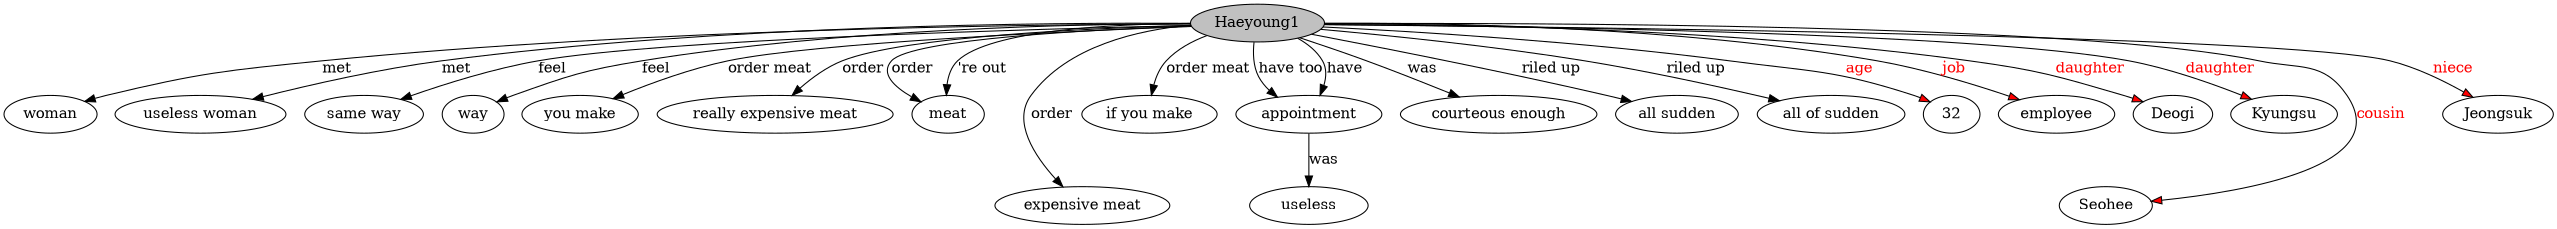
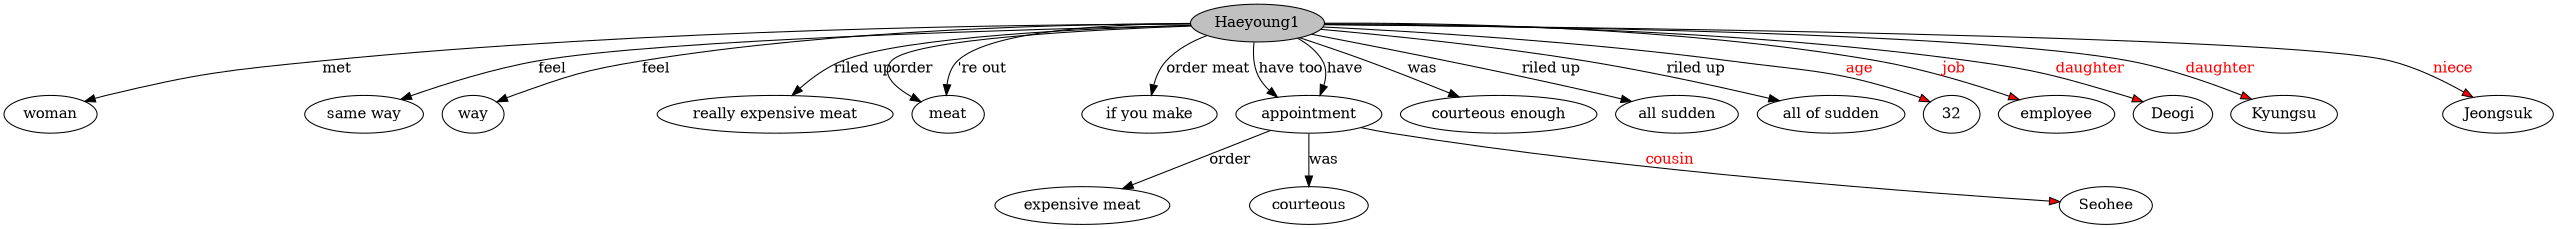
(2190, 51) -> (1704, 173)
(1062, 66) -> (1201, 158)
(863, 69) -> (863, 69)
(200, 114) -> none
(580, 114) -> none
(1309, 206) -> (1309, 206)
